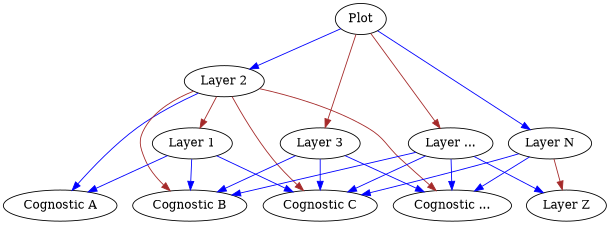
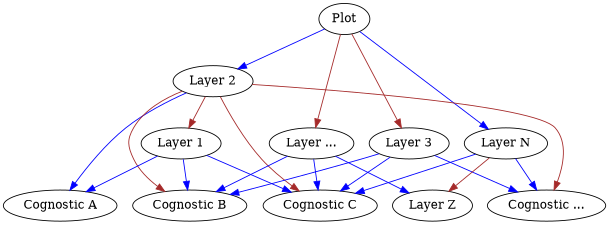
(451, 166) -> none
